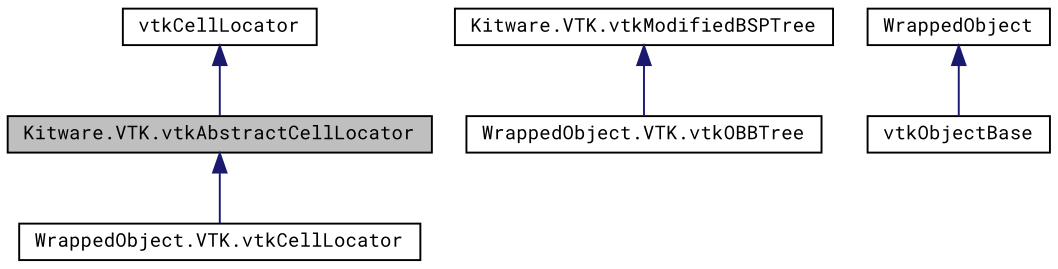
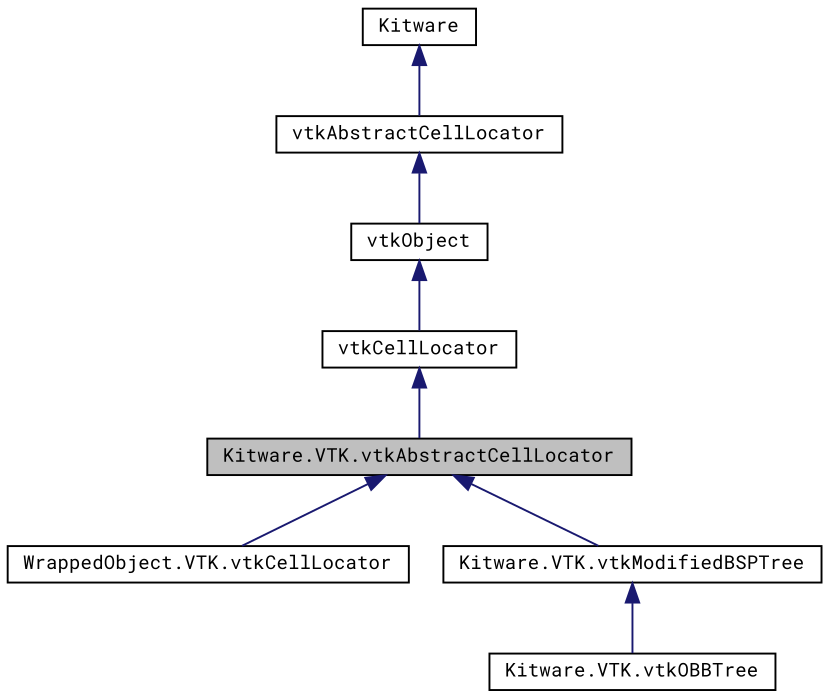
(959, 27) -> (419, 27)
(644, 134) -> (632, 672)
(959, 134) -> (419, 134)
none -> (419, 242)
none -> (535, 515)
